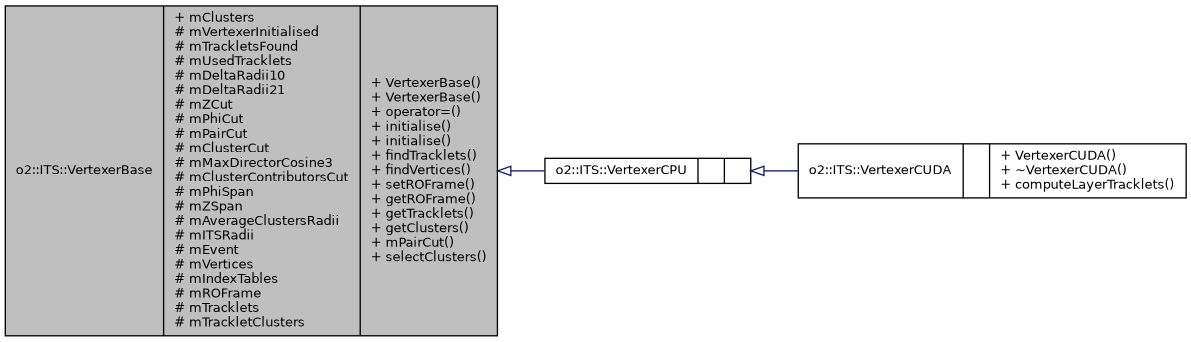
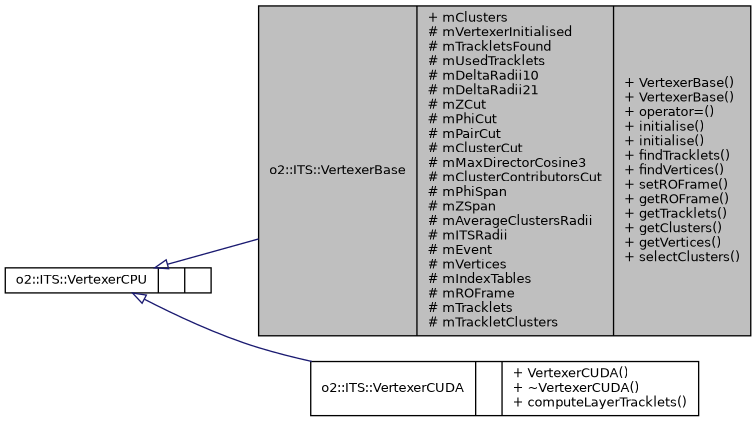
(528, 171) -> (213, 252)
(413, 243) -> (673, 243)
